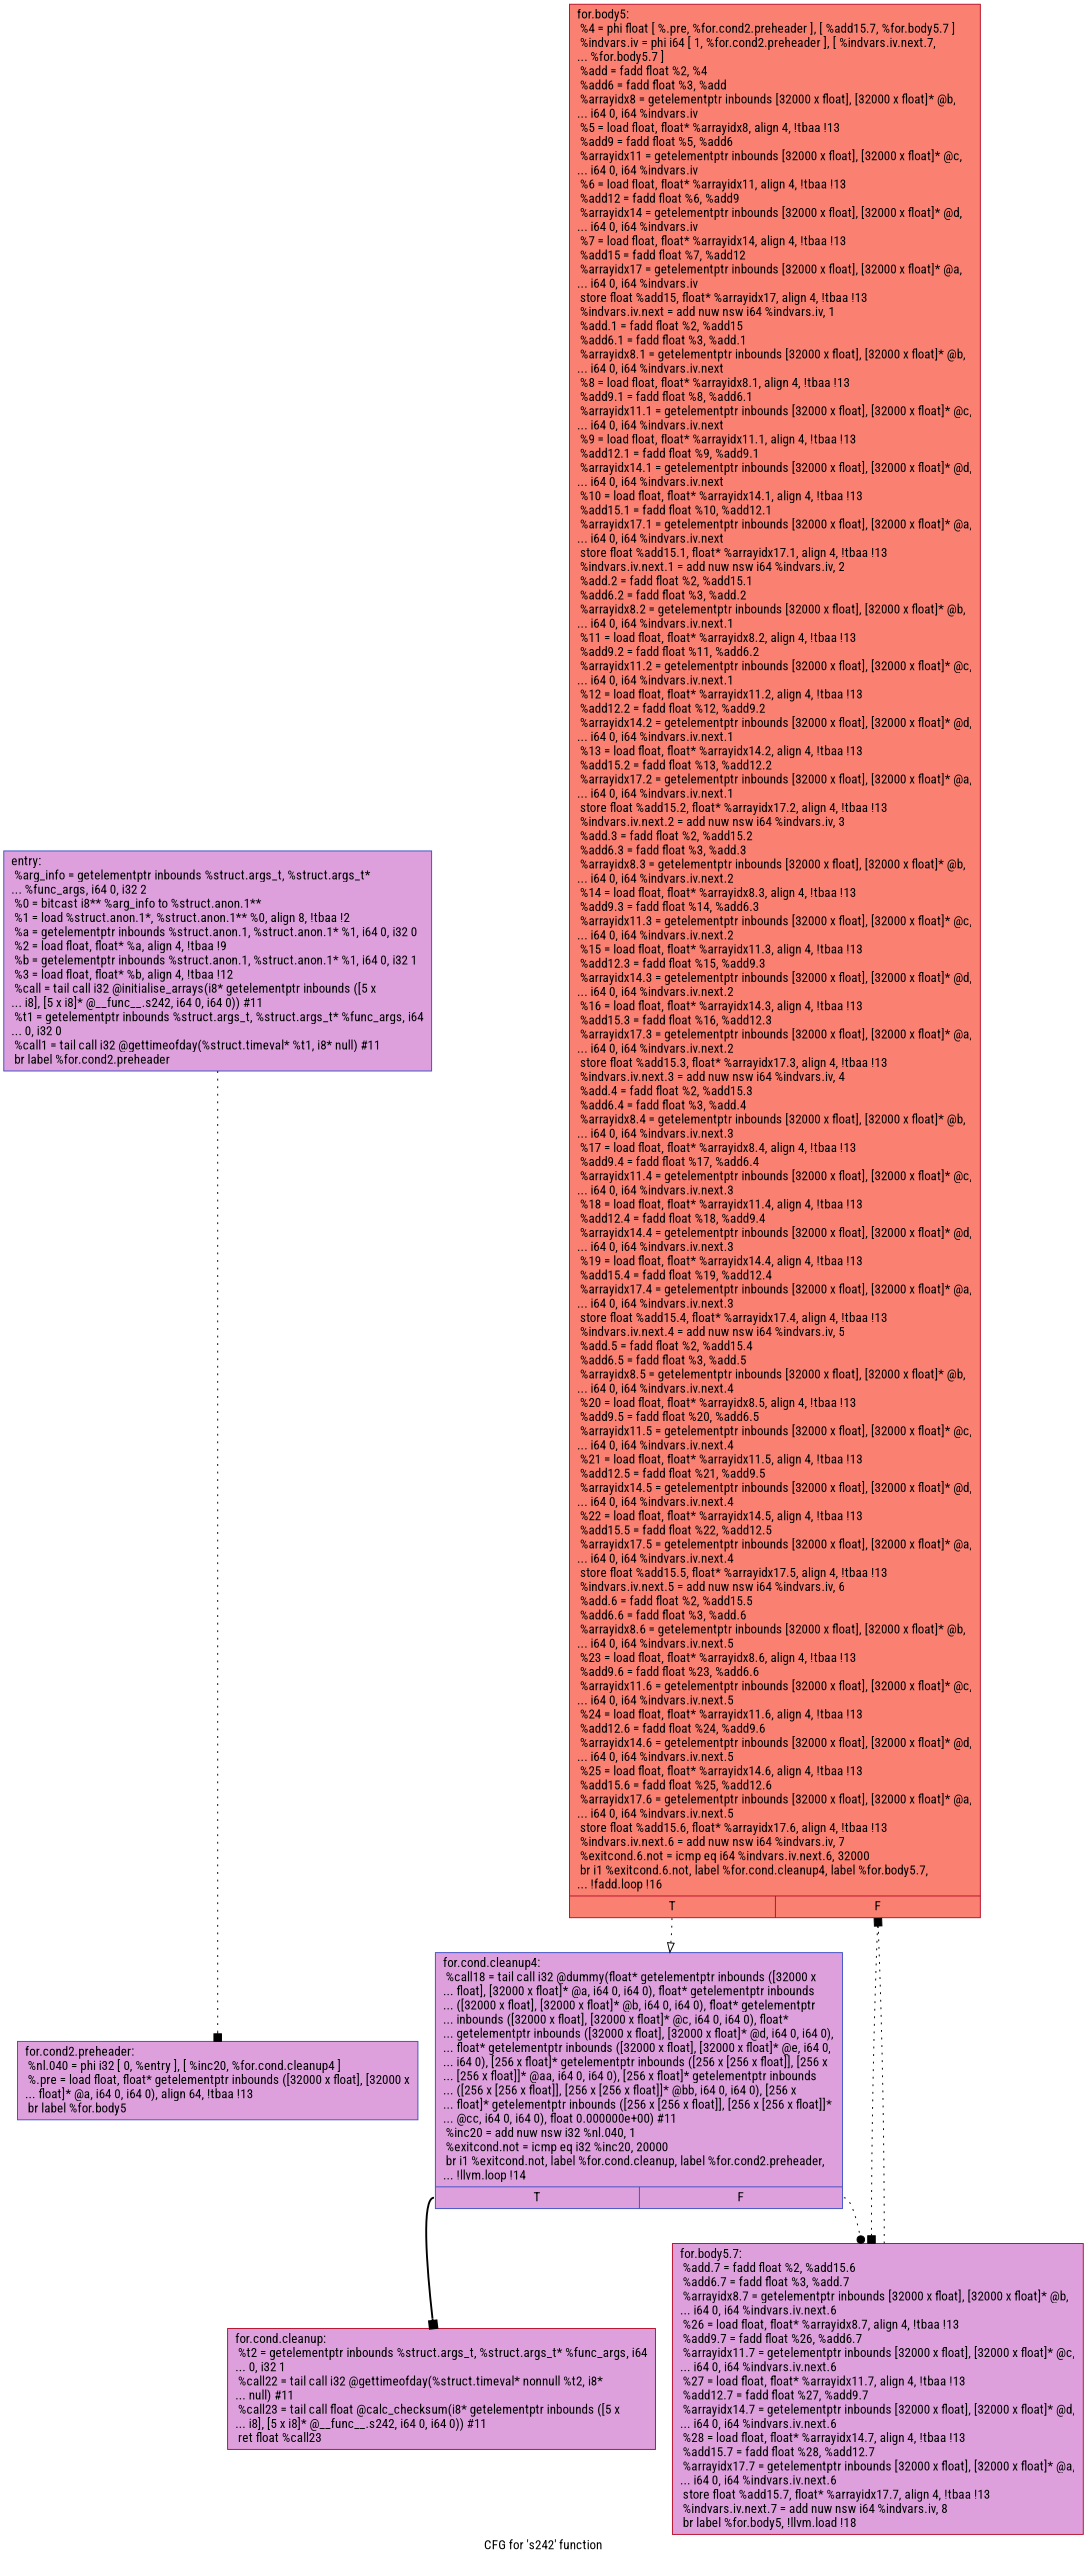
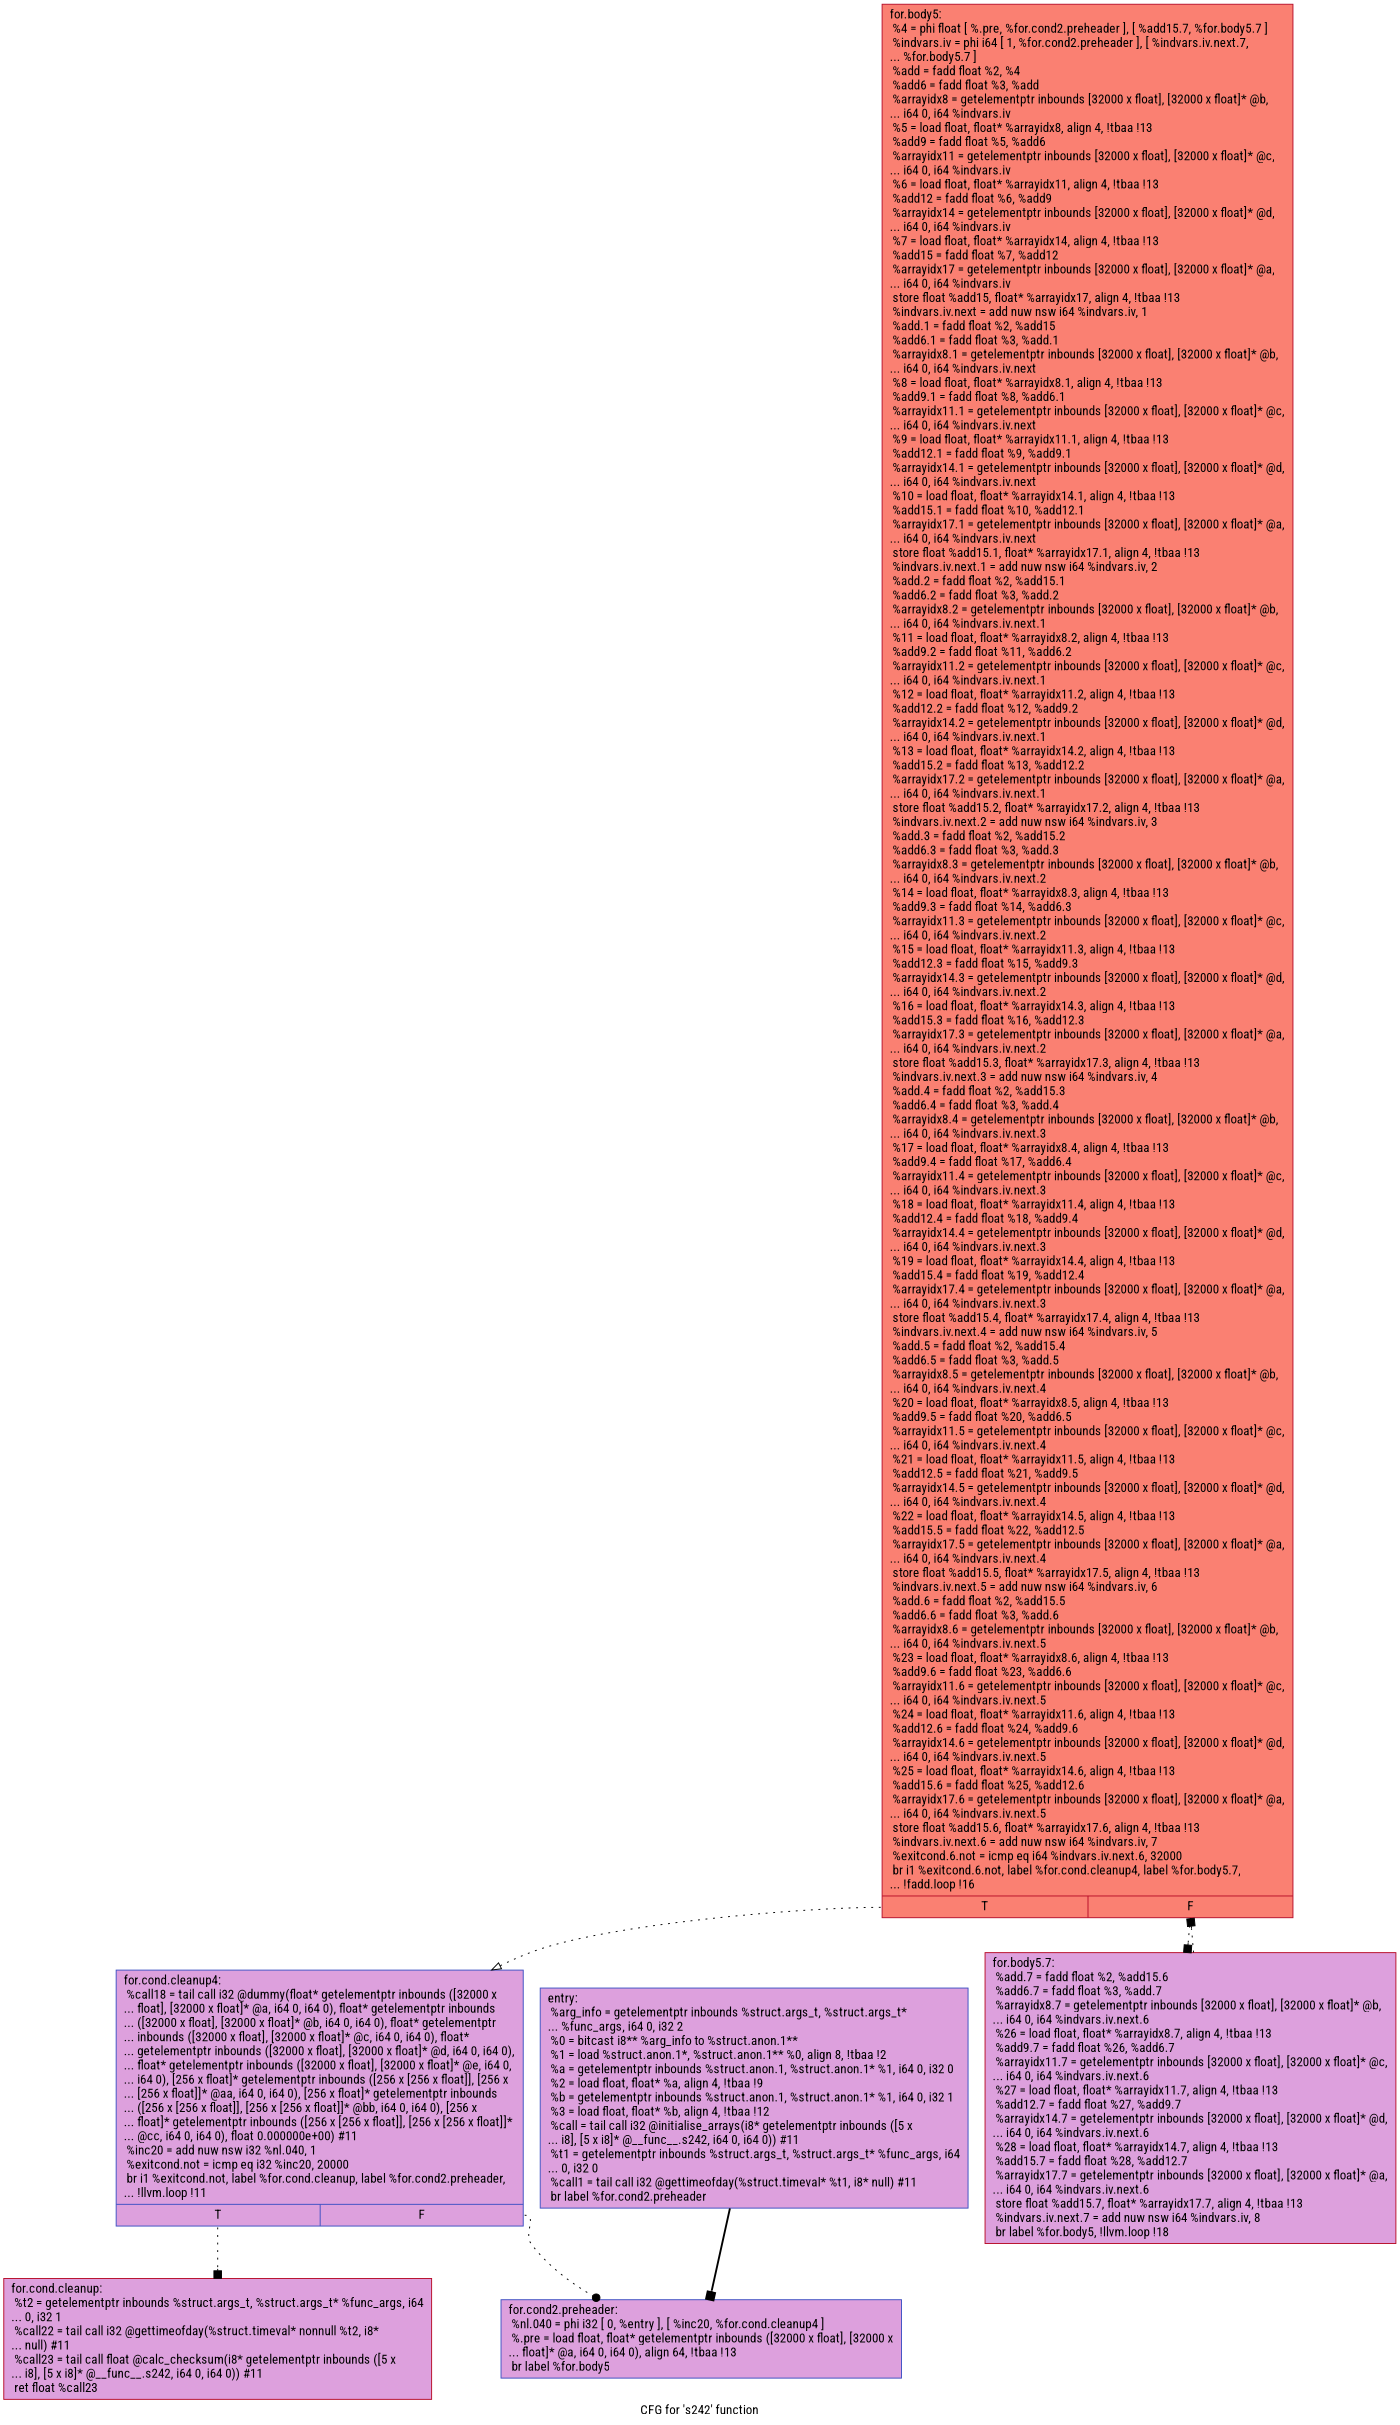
(218, 1551) -> (721, 2249)
(484, 2176) -> (165, 2193)
(855, 2215) -> (547, 2262)
(427, 2257) -> (218, 2248)
(768, 2523) -> (1081, 2232)
